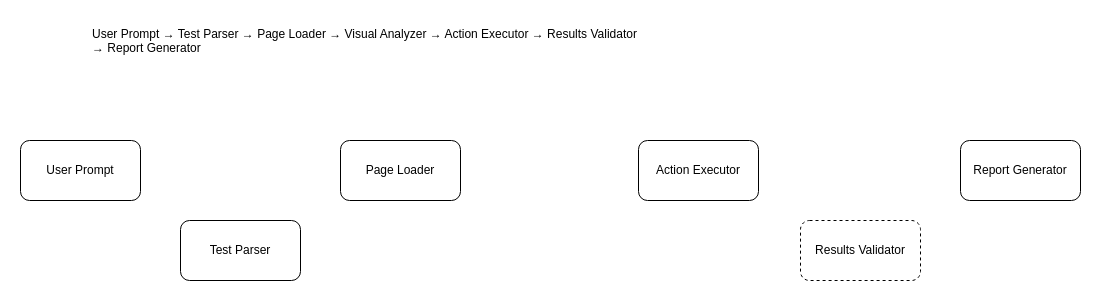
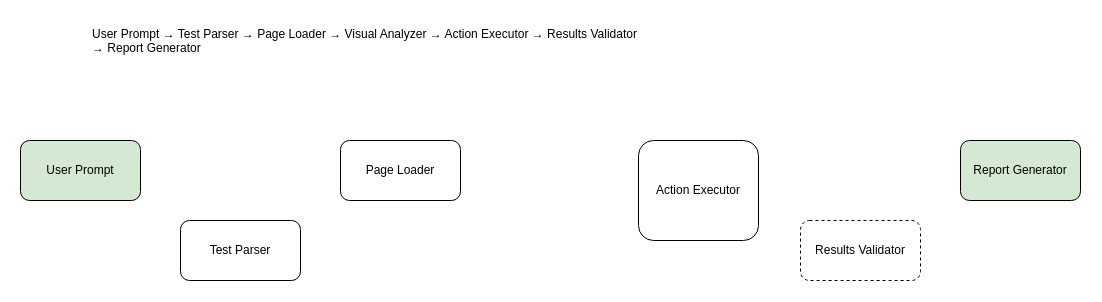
(81, 171) -> (81, 171)
(699, 171) -> (699, 191)
(1021, 171) -> (1021, 171)
